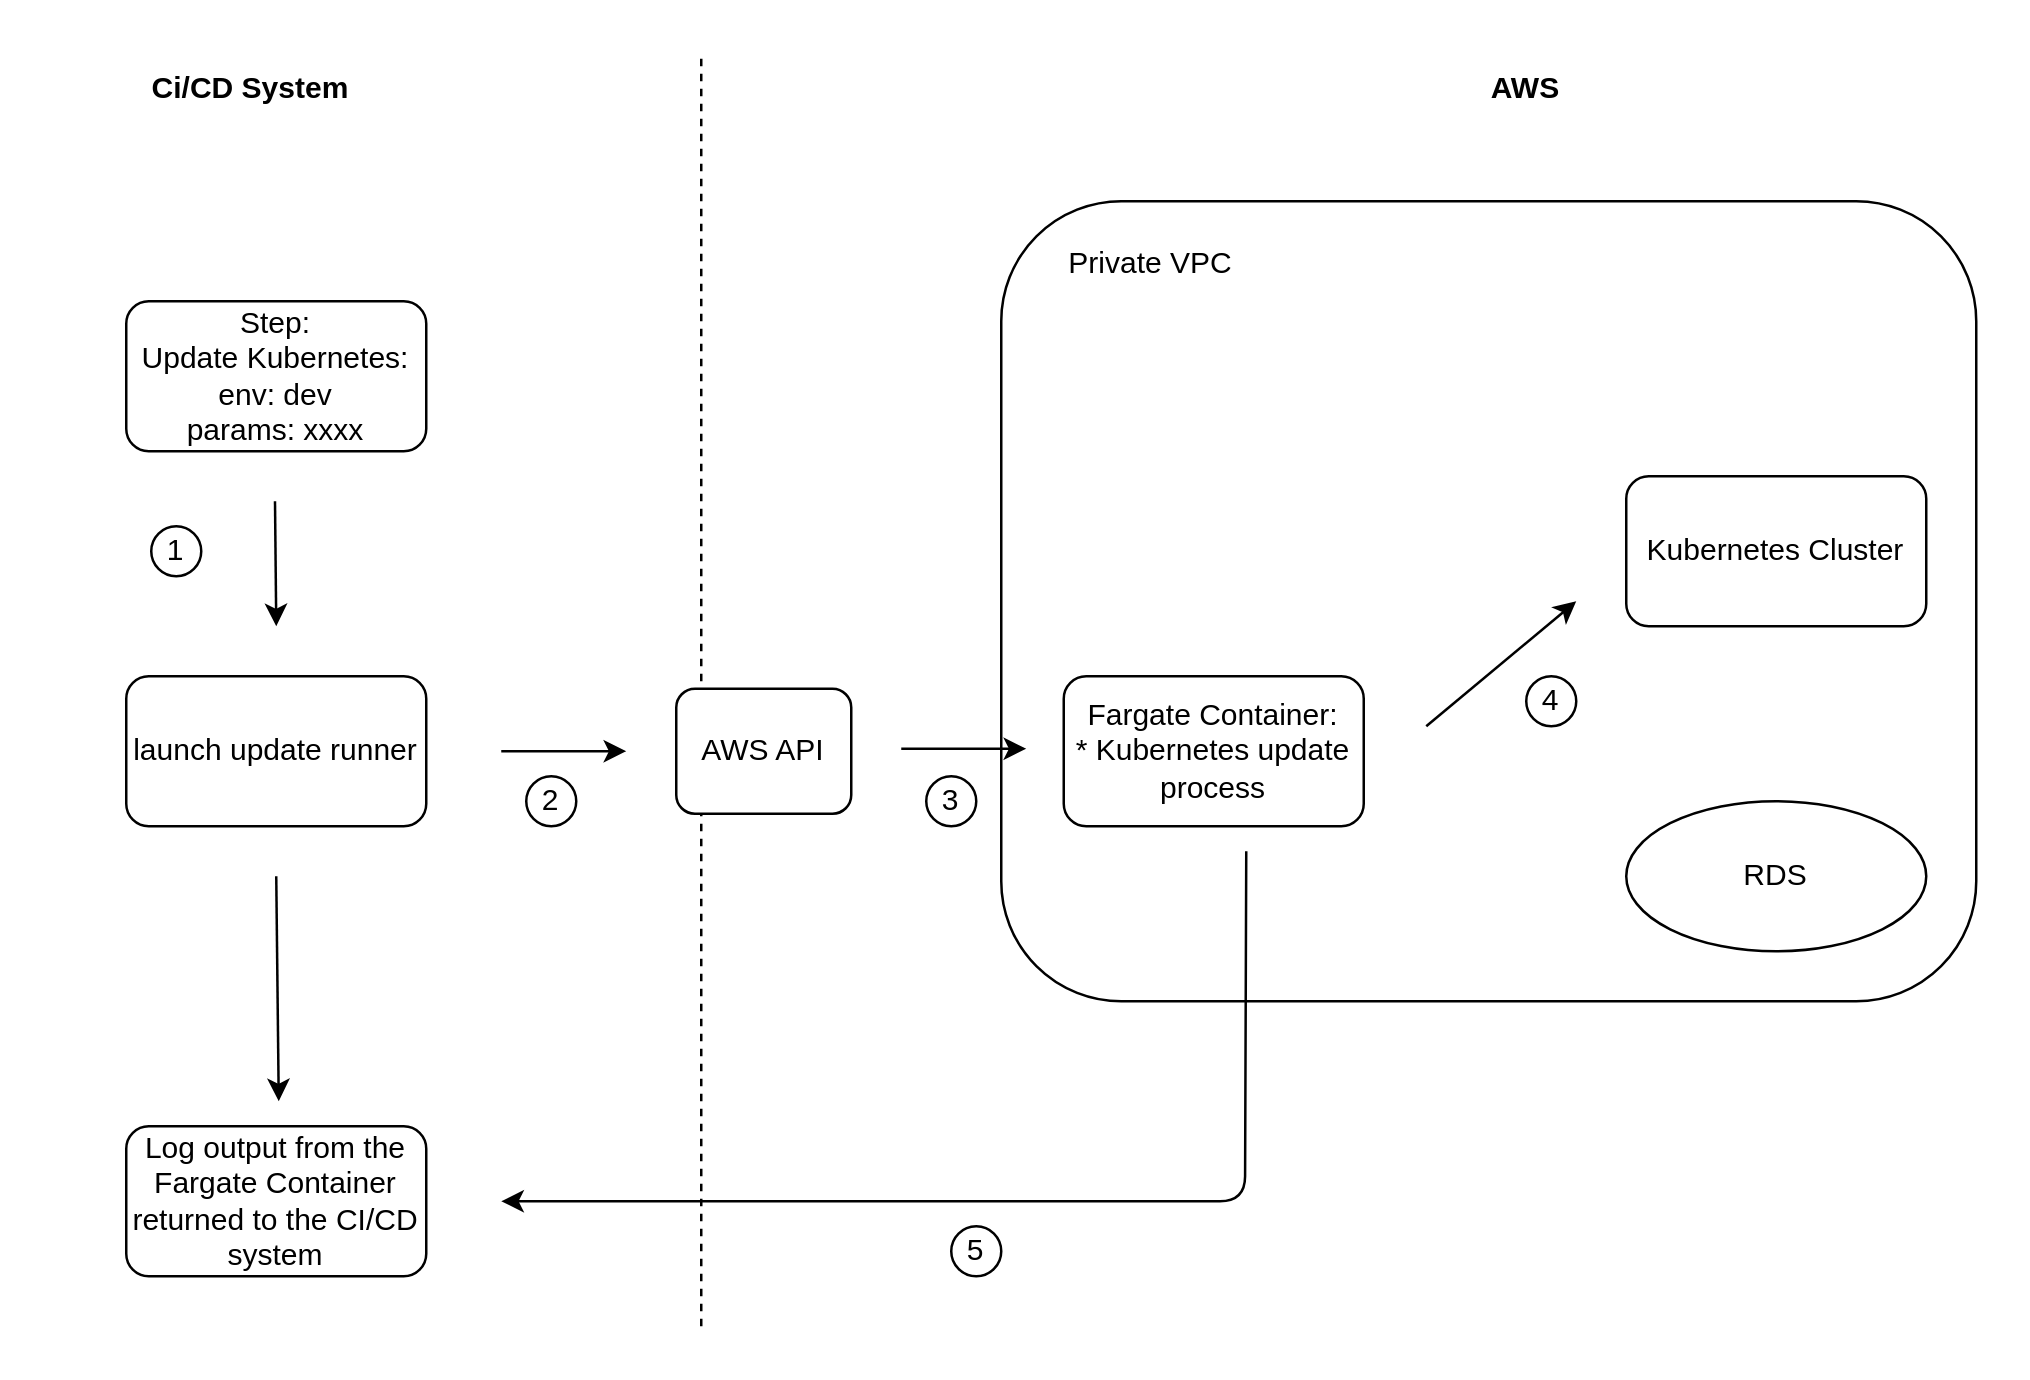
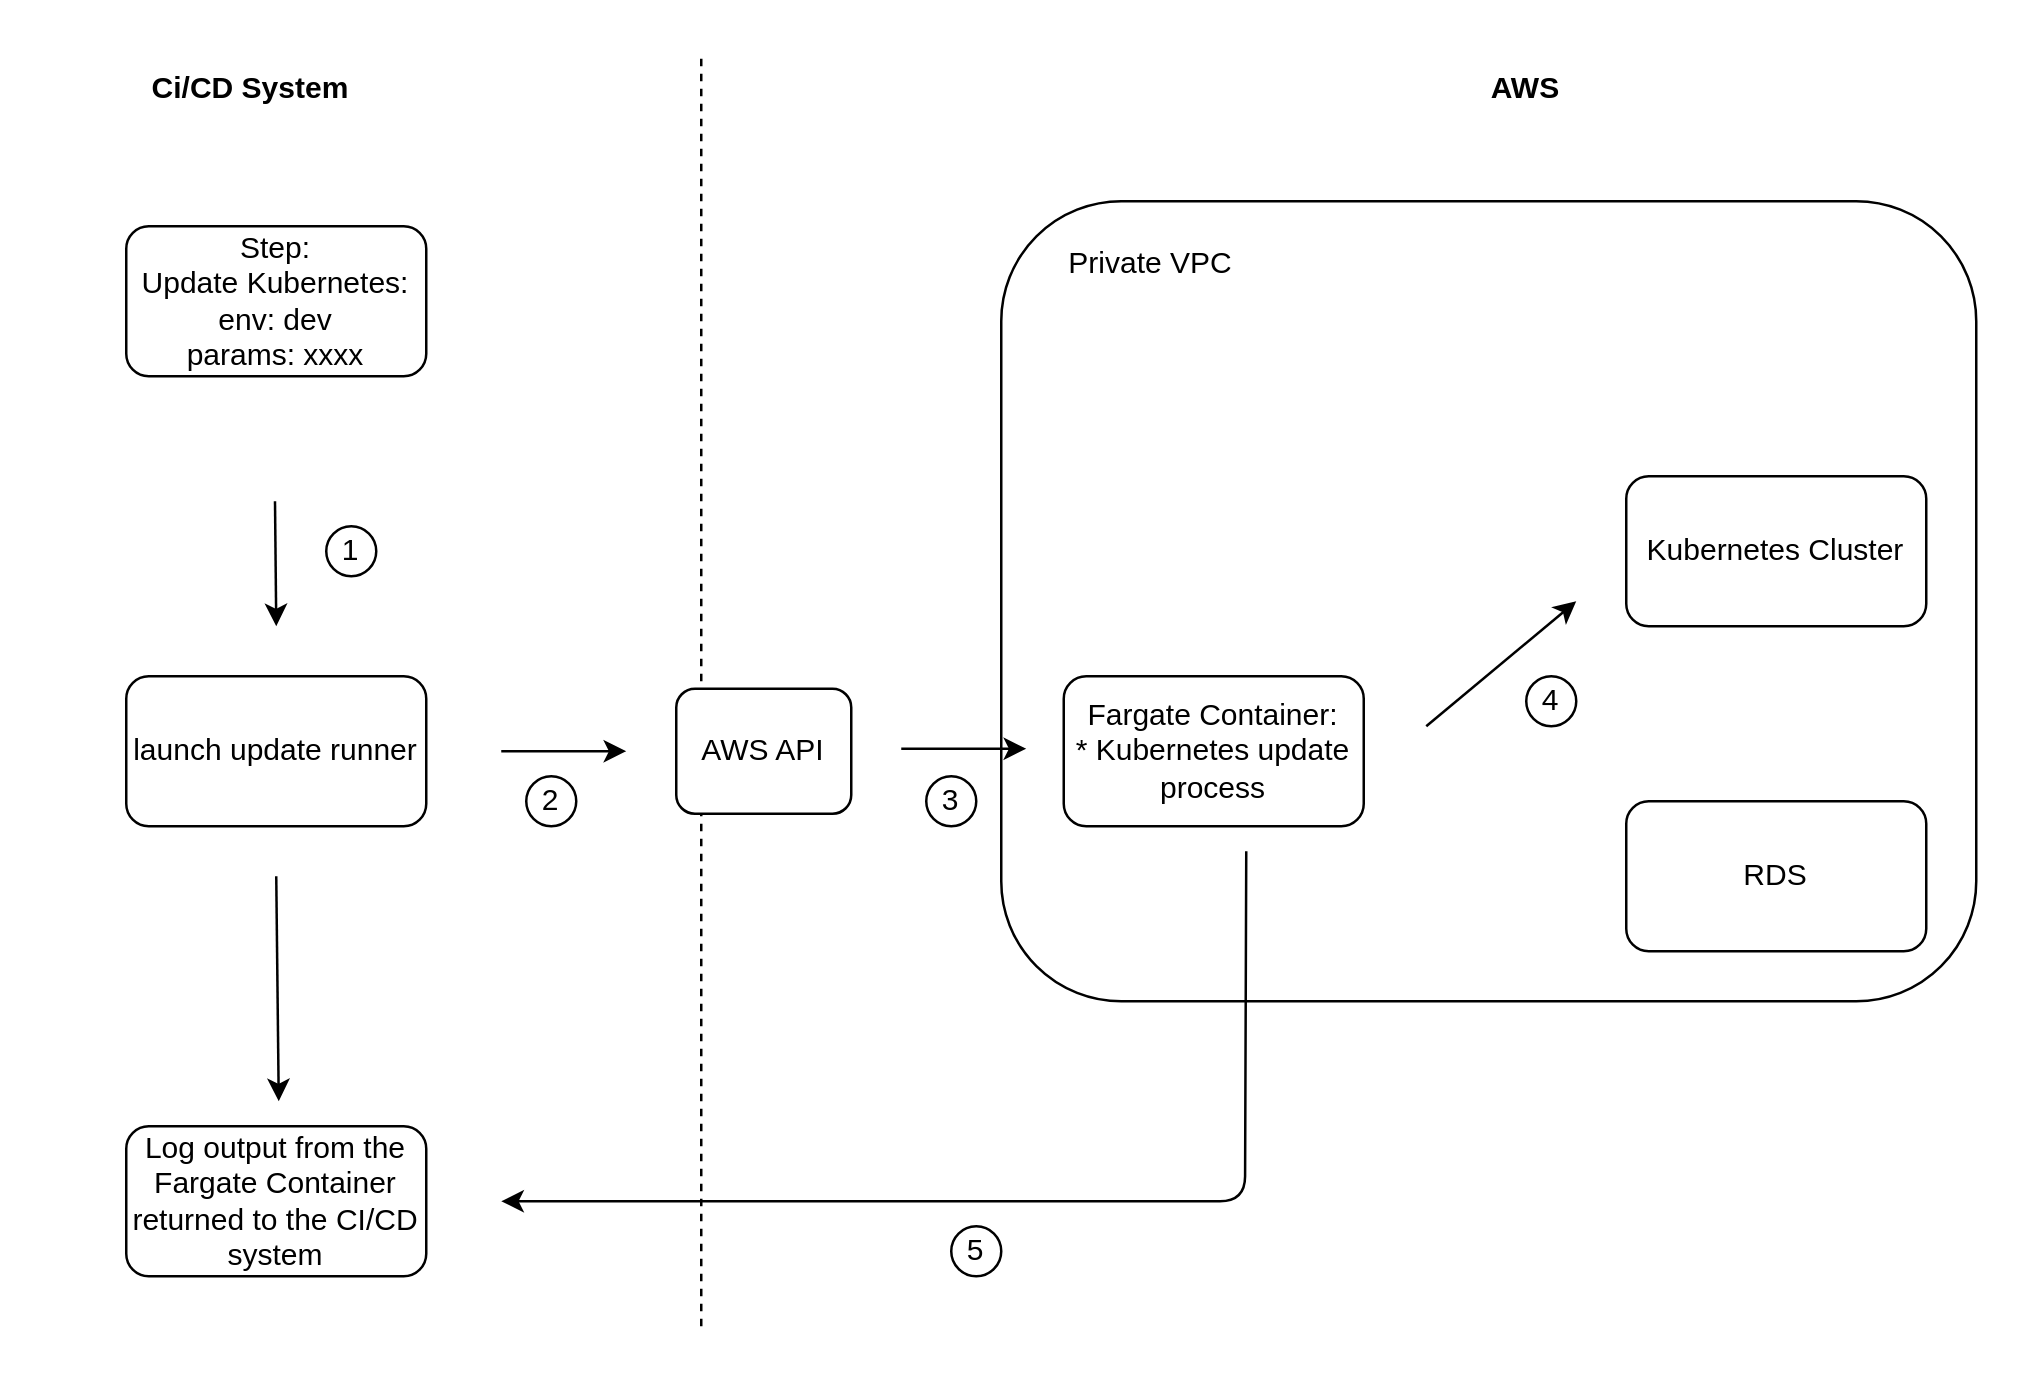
(276, 376) -> (276, 301)
(176, 551) -> (351, 551)
(1776, 876) -> (1776, 876)
